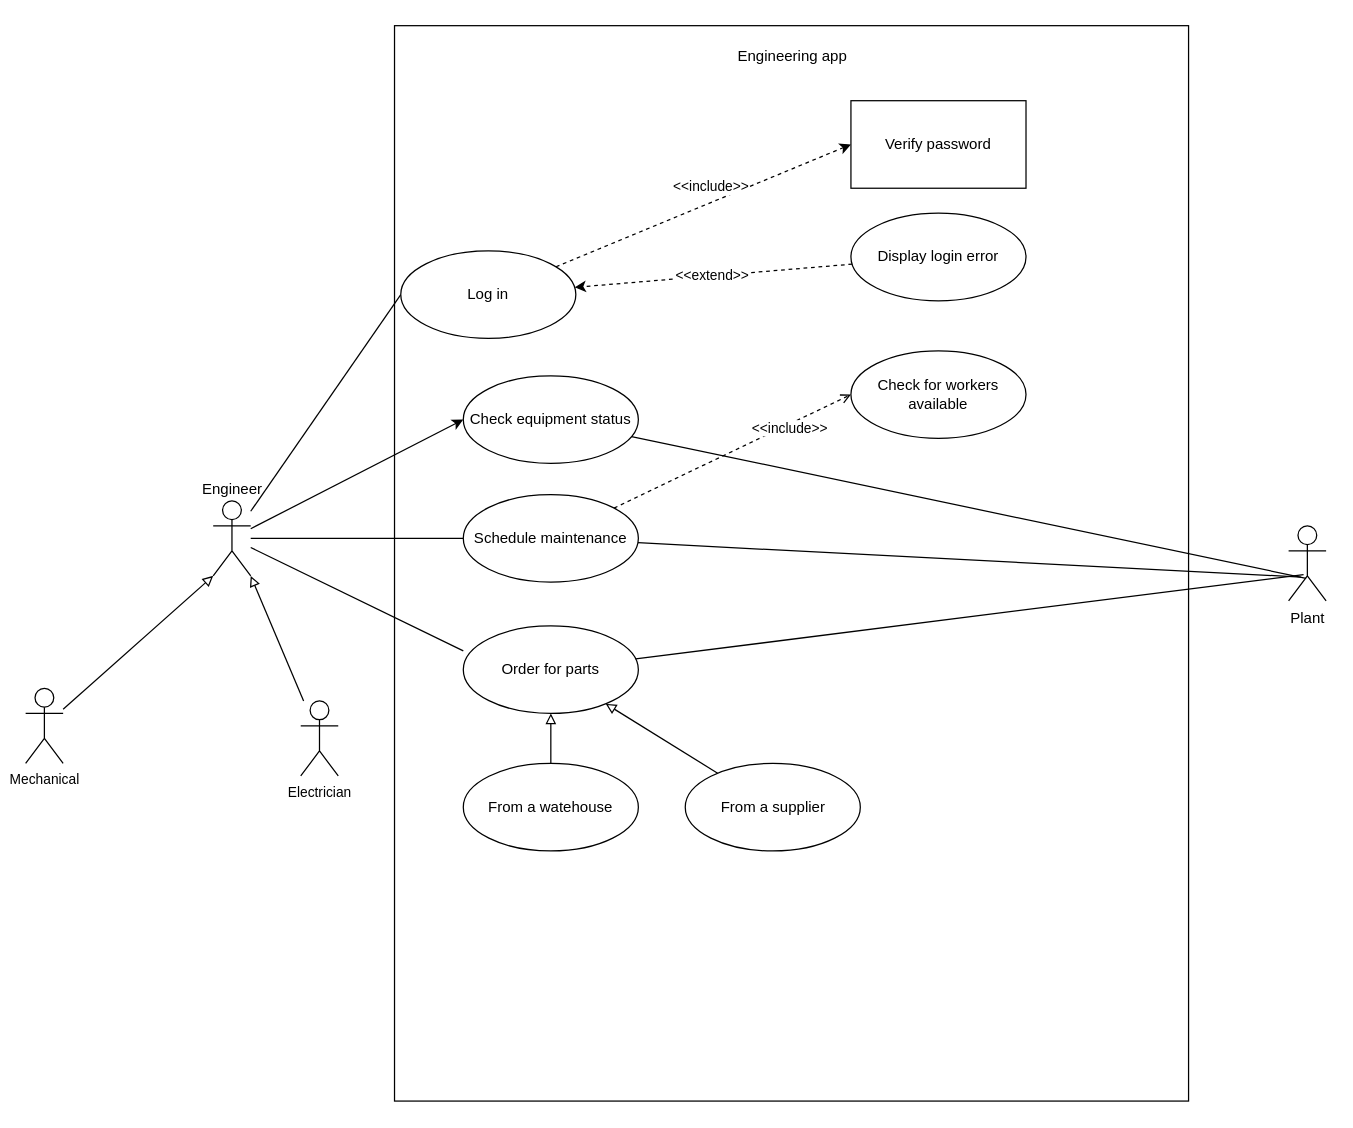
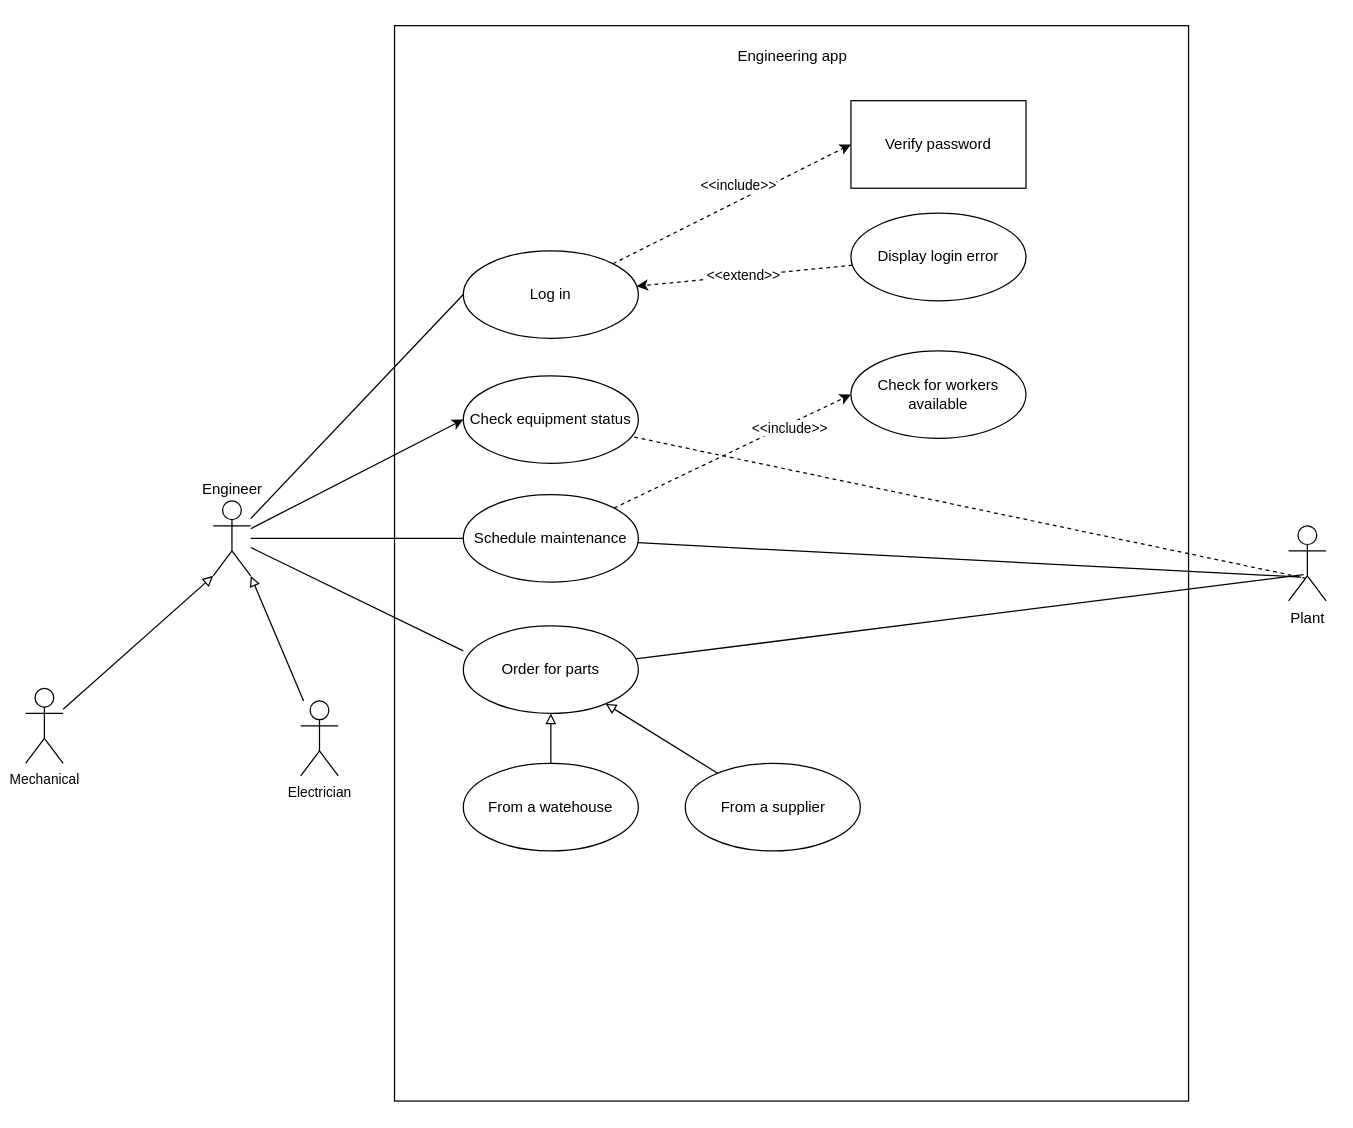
(488, 294) -> (551, 294)
(844, 398) -> (842, 399)
(960, 505) -> (960, 505)
